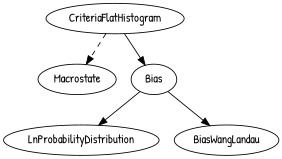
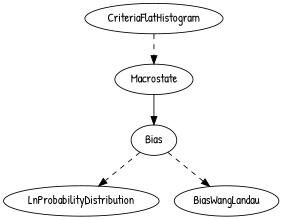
(132, 46) -> (154, 106)
(123, 106) -> (123, 166)
(186, 106) -> (186, 167)
